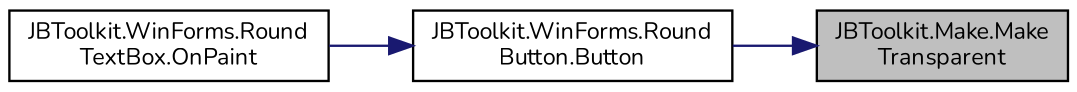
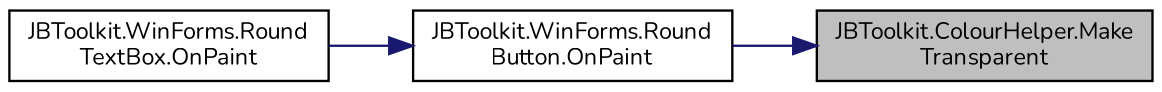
(573, 46) -> (573, 46)
(942, 46) -> (985, 46)
